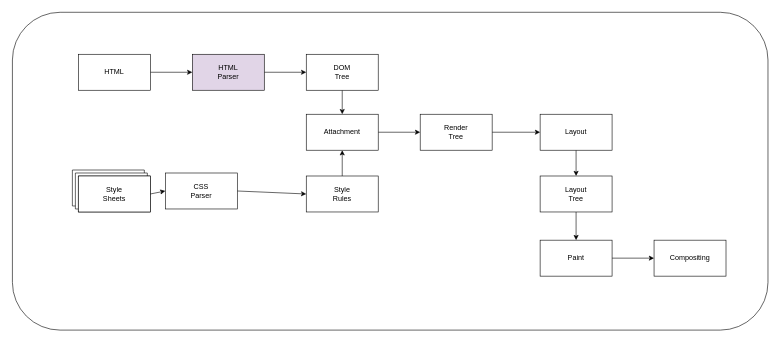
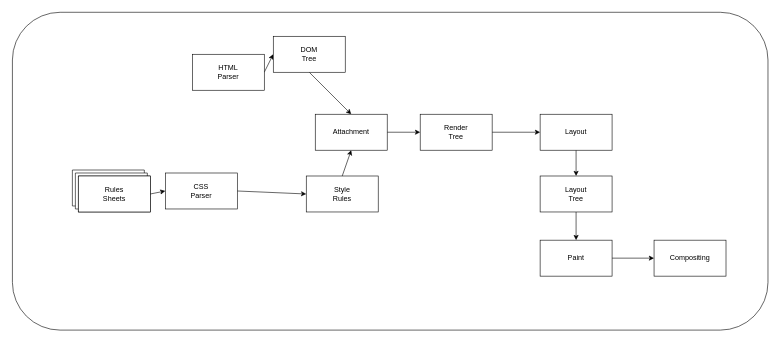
(114, 72) -> none
(186, 72) -> none
(228, 72) -> (228, 72)
(342, 72) -> (309, 54)
(342, 132) -> (351, 132)
(114, 194) -> (114, 194)
